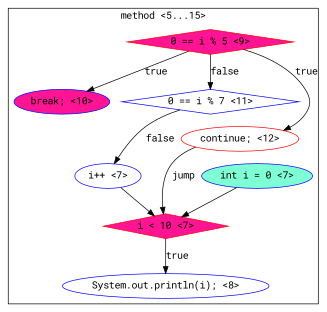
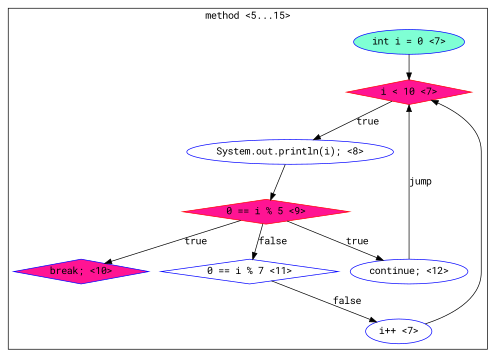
(62, 102) -> (81, 272)
(240, 139) -> (409, 272)
none -> (279, 179)
